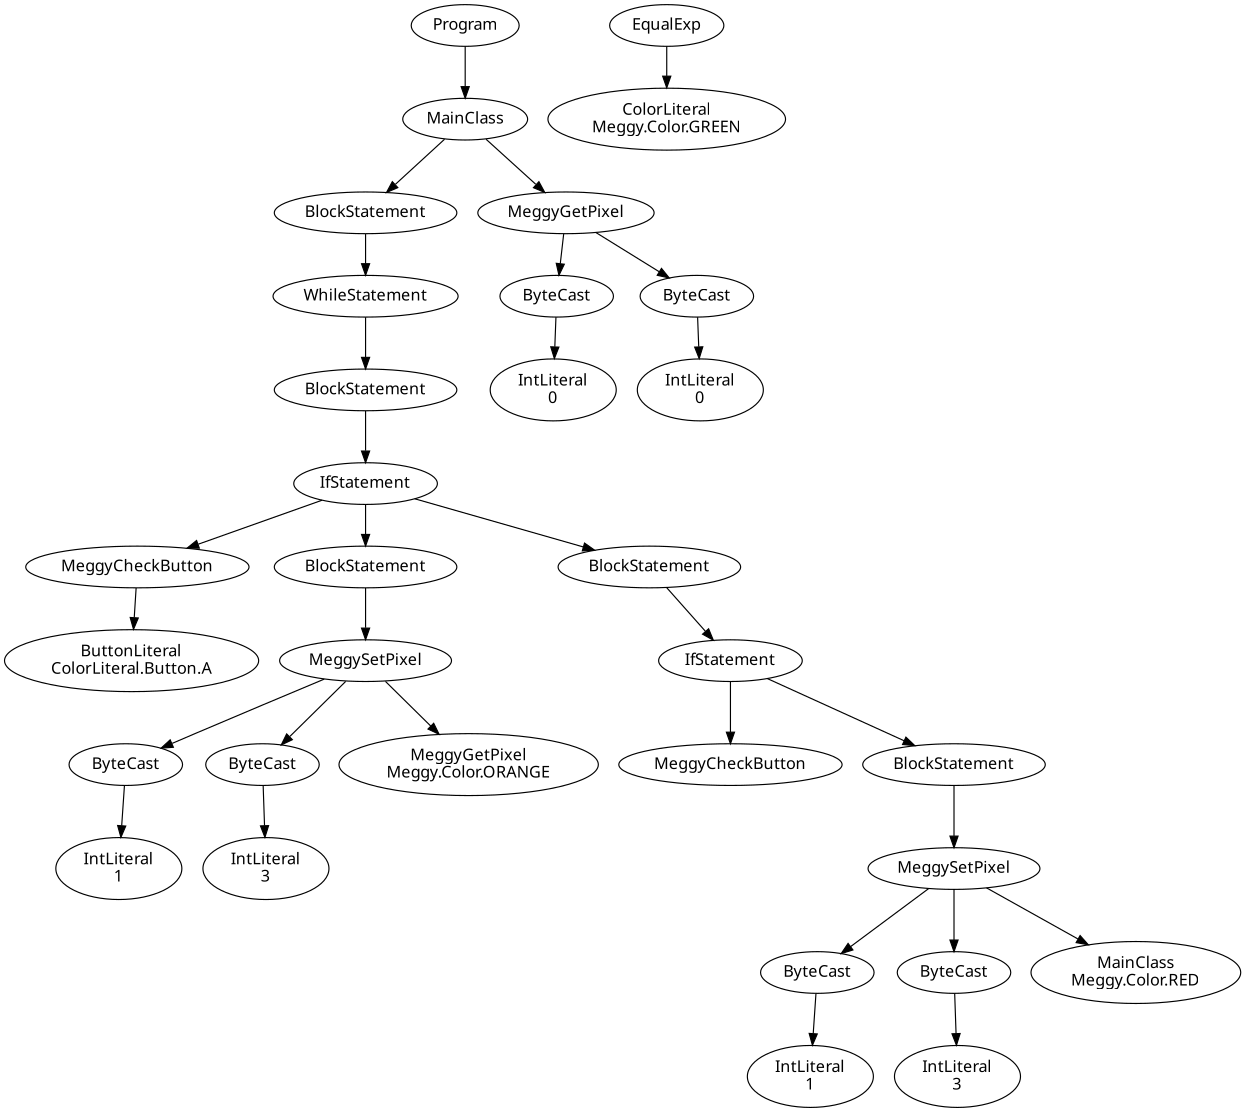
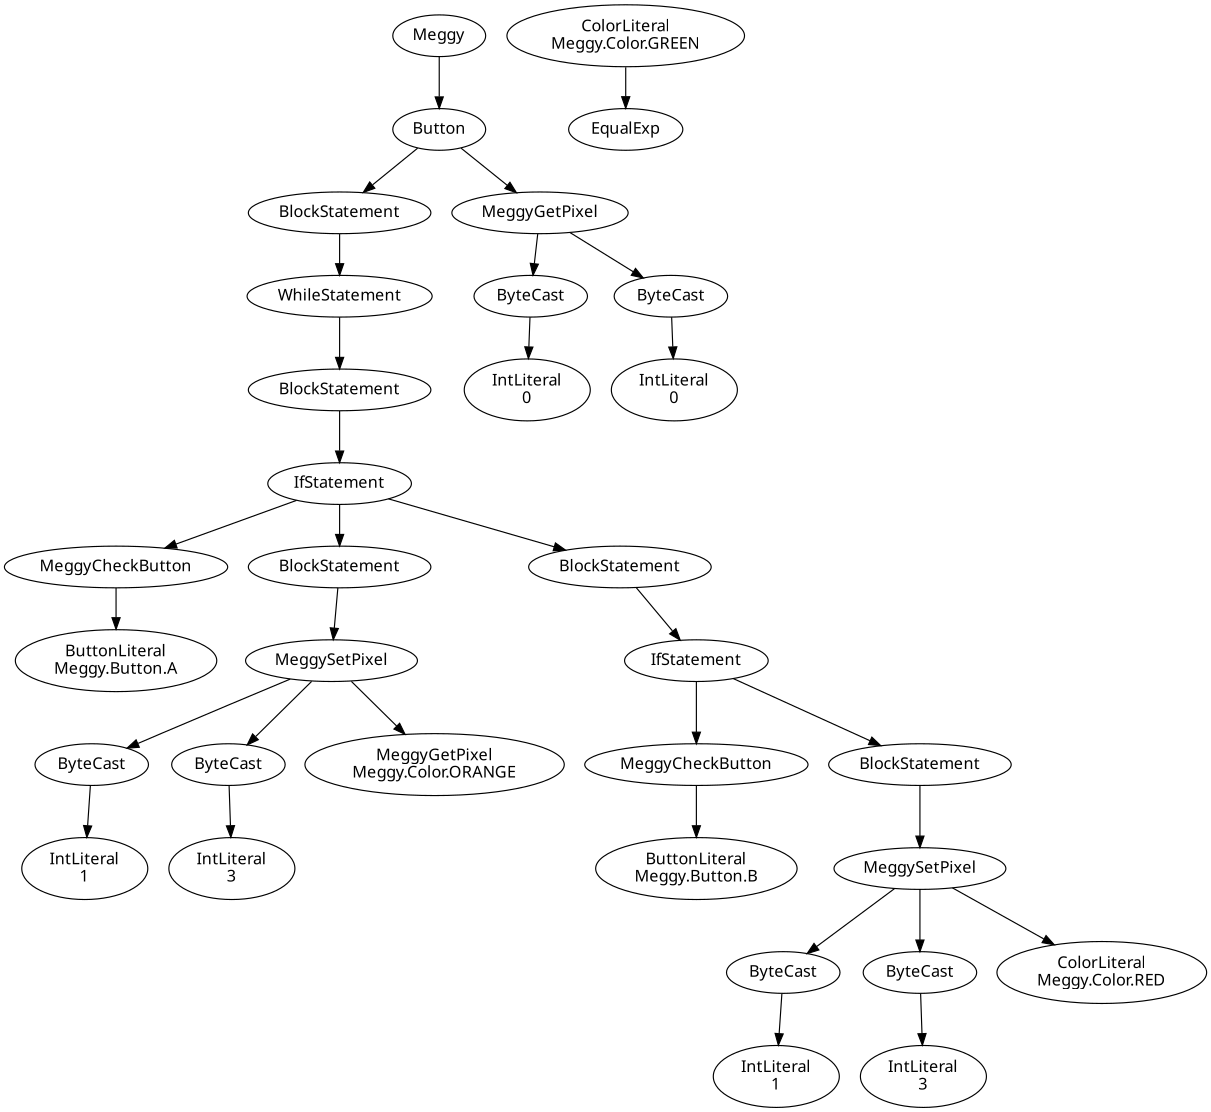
(465, 25) -> (439, 36)
(667, 61) -> (626, 82)
(465, 119) -> (439, 129)
(132, 661) -> (116, 661)
none -> (696, 869)
(1136, 973) -> (1102, 973)
